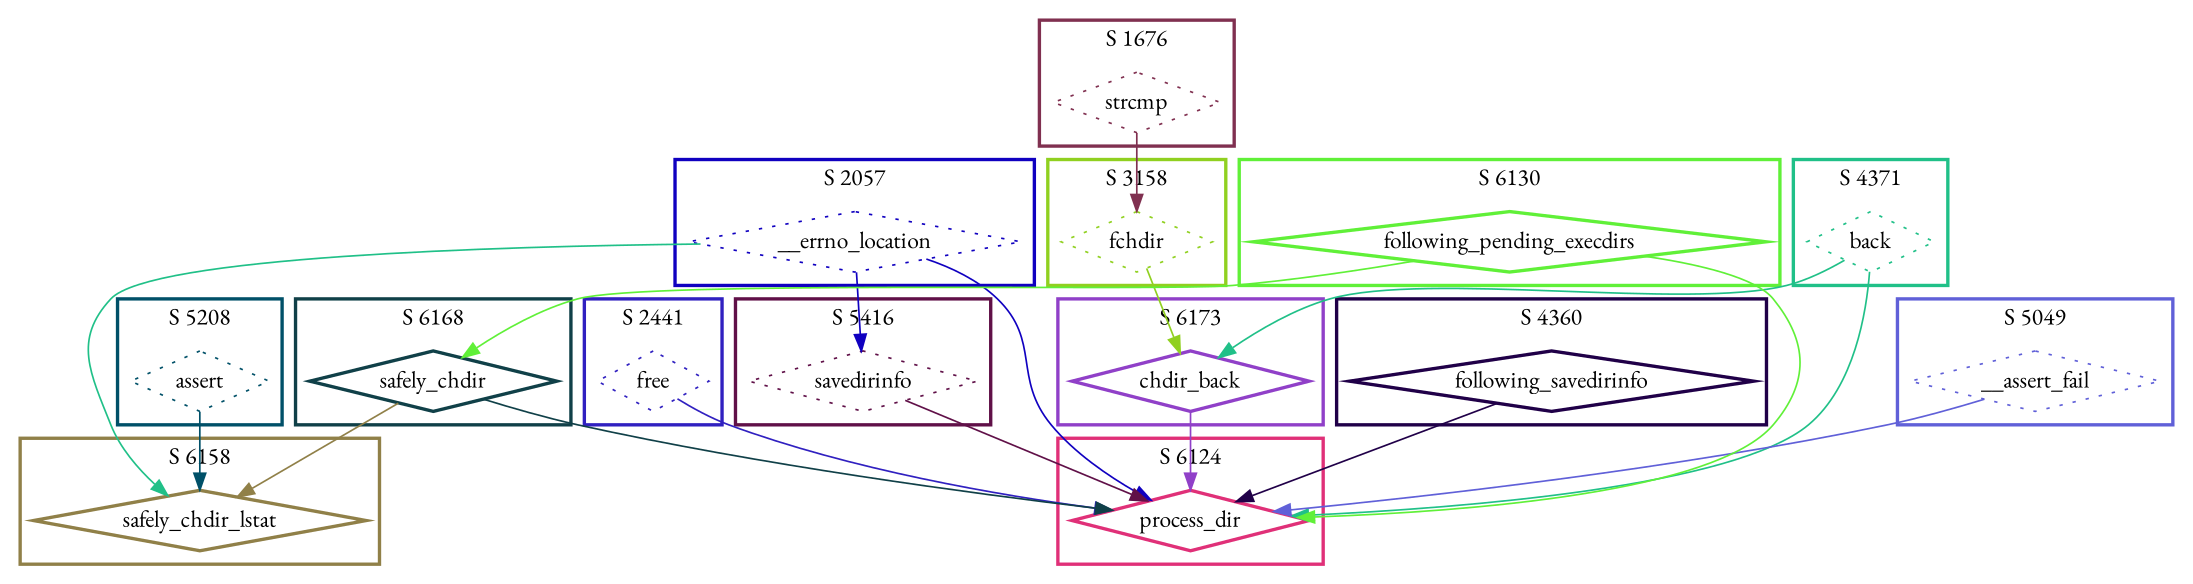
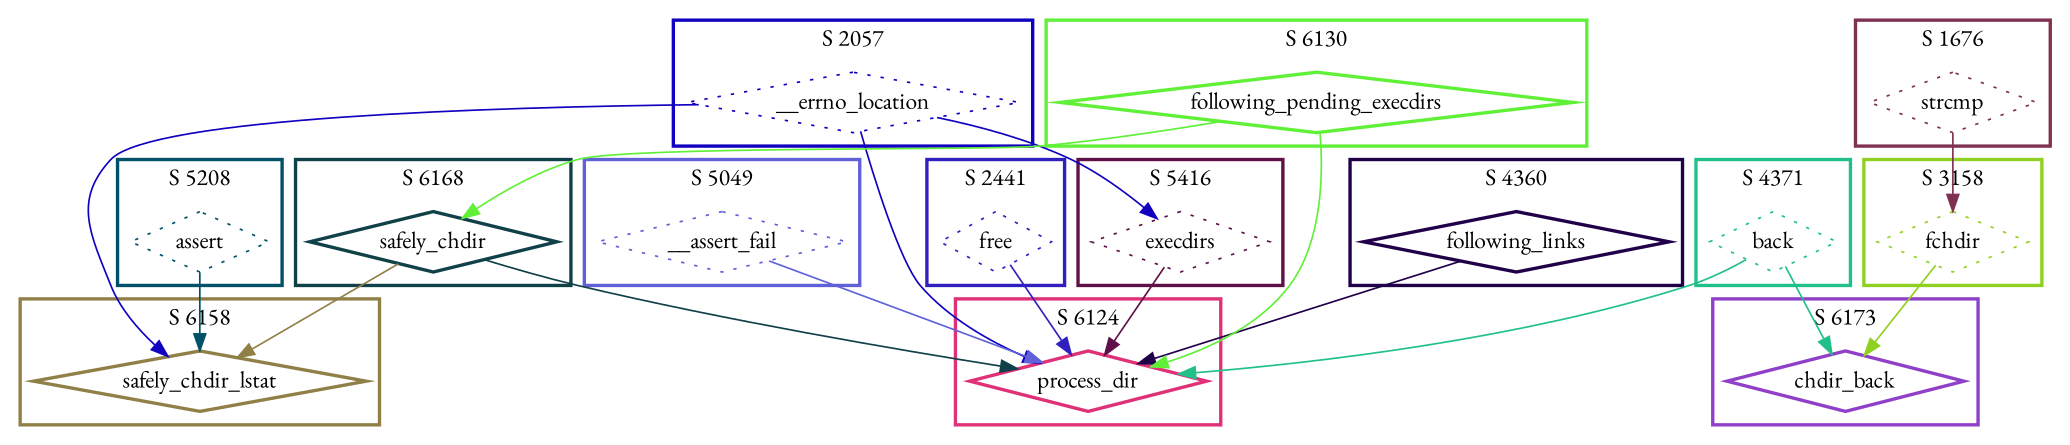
(298, 260) -> (297, 121)
(863, 381) -> (1180, 242)
(1552, 381) -> (1516, 242)
(1191, 449) -> none
